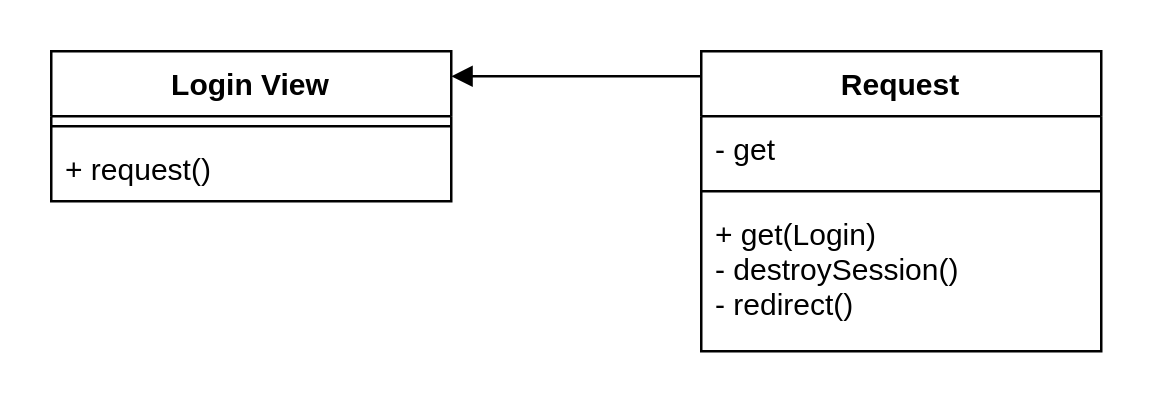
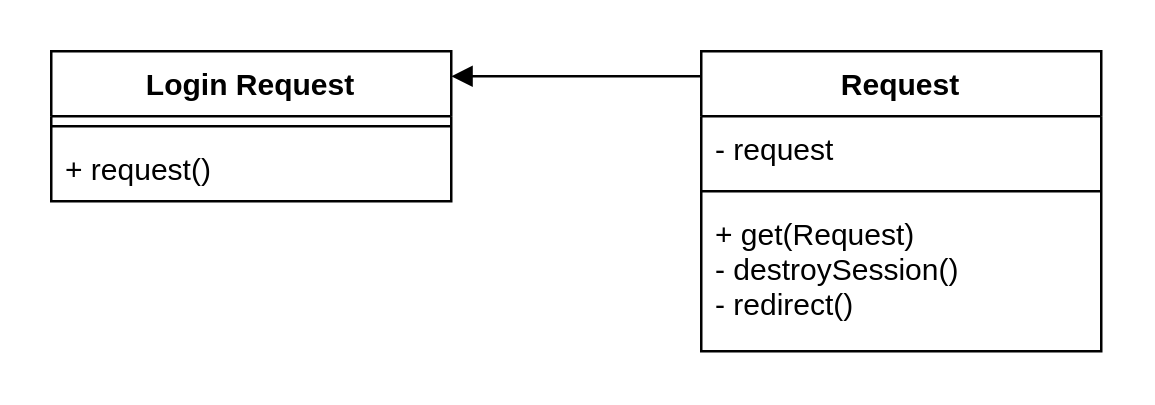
(250, 85) -> (250, 85)
(753, 150) -> (787, 150)
(808, 235) -> (829, 235)
